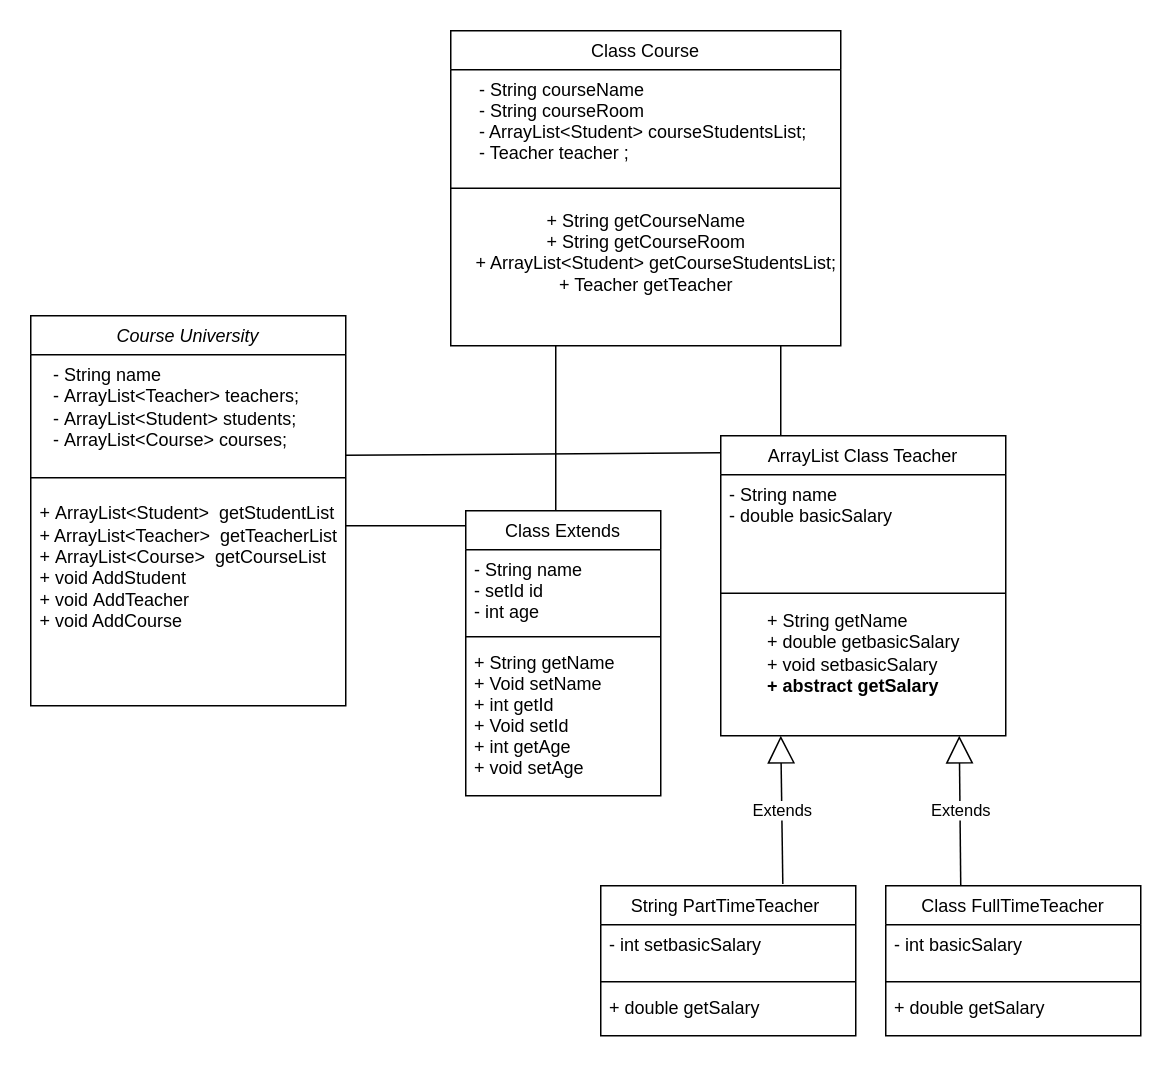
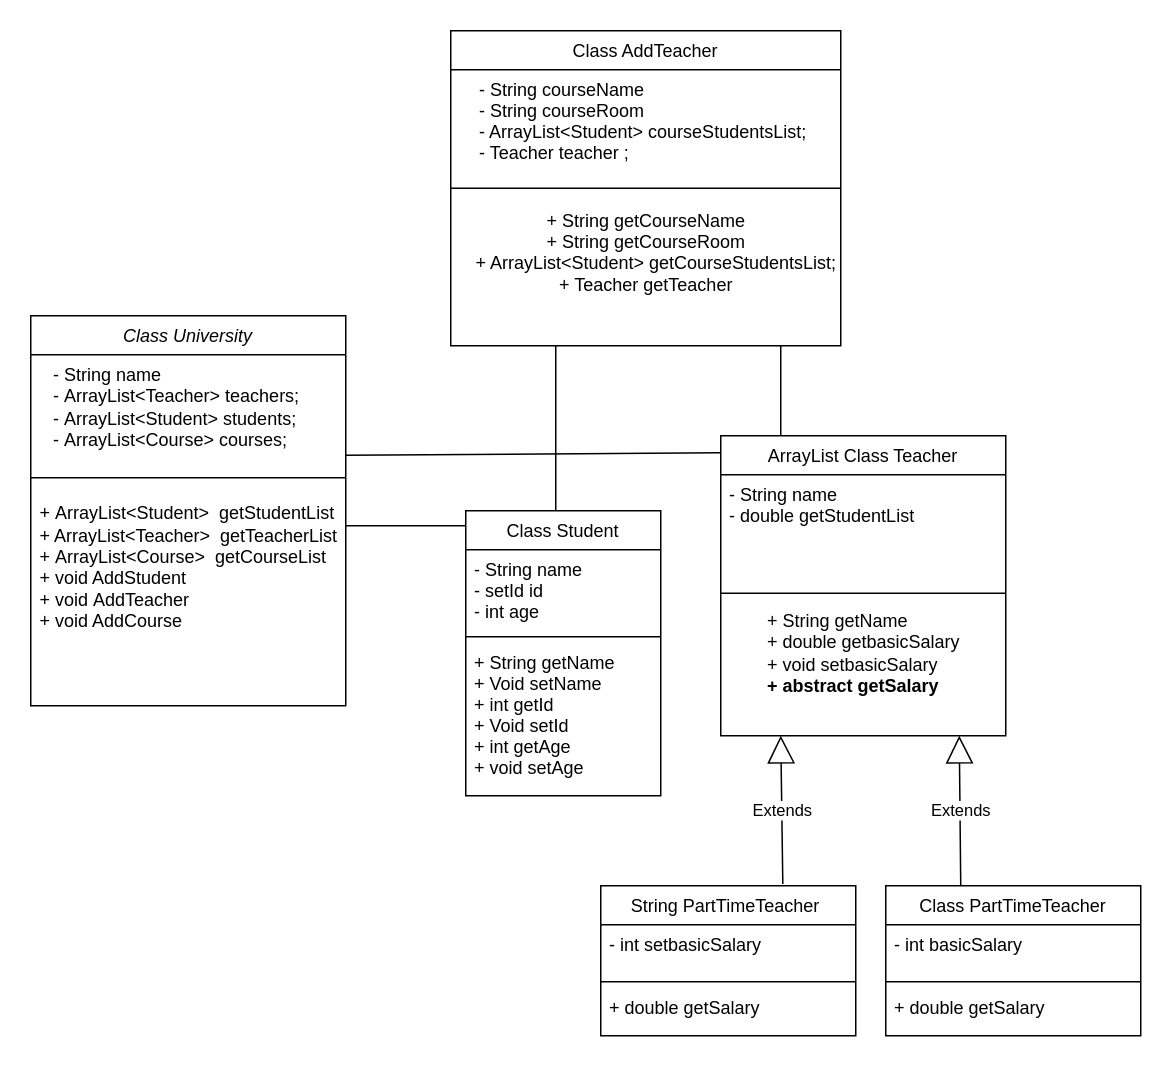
(645, 51) -> (645, 51)
(188, 336) -> (188, 336)
(788, 495) -> (788, 495)
(563, 531) -> (563, 531)
(1013, 906) -> (1013, 906)
